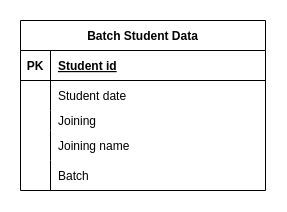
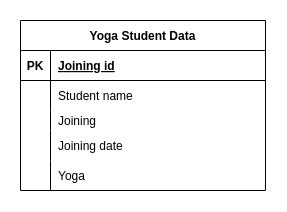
(143, 36) -> (143, 36)
(88, 66) -> (85, 66)
(97, 96) -> (97, 96)
(94, 146) -> (94, 146)
(75, 176) -> (71, 176)
